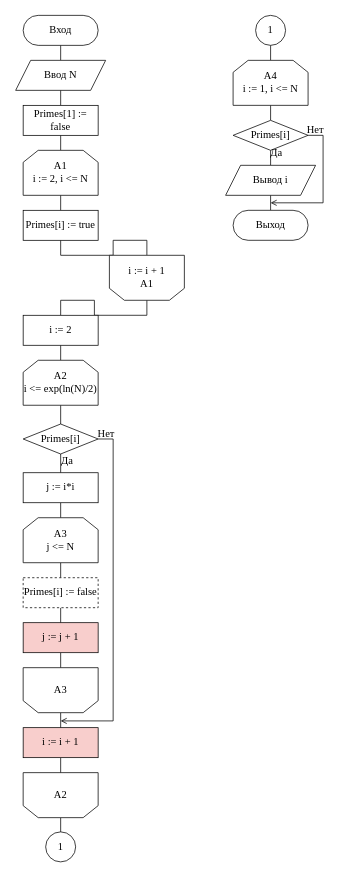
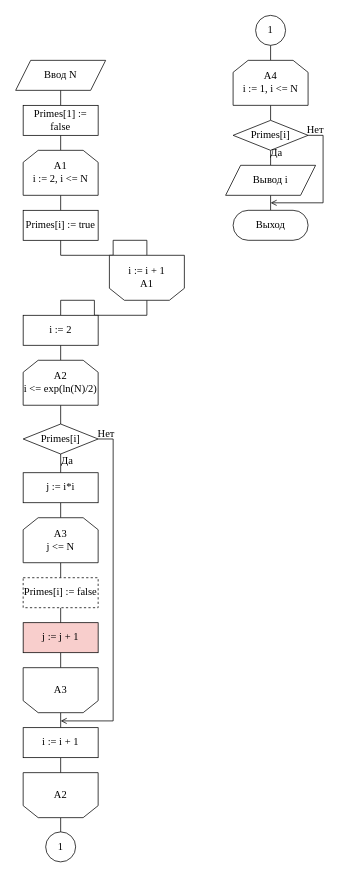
(60, 30) -> none
(60, 52) -> none
(60, 743) -> (60, 743)
